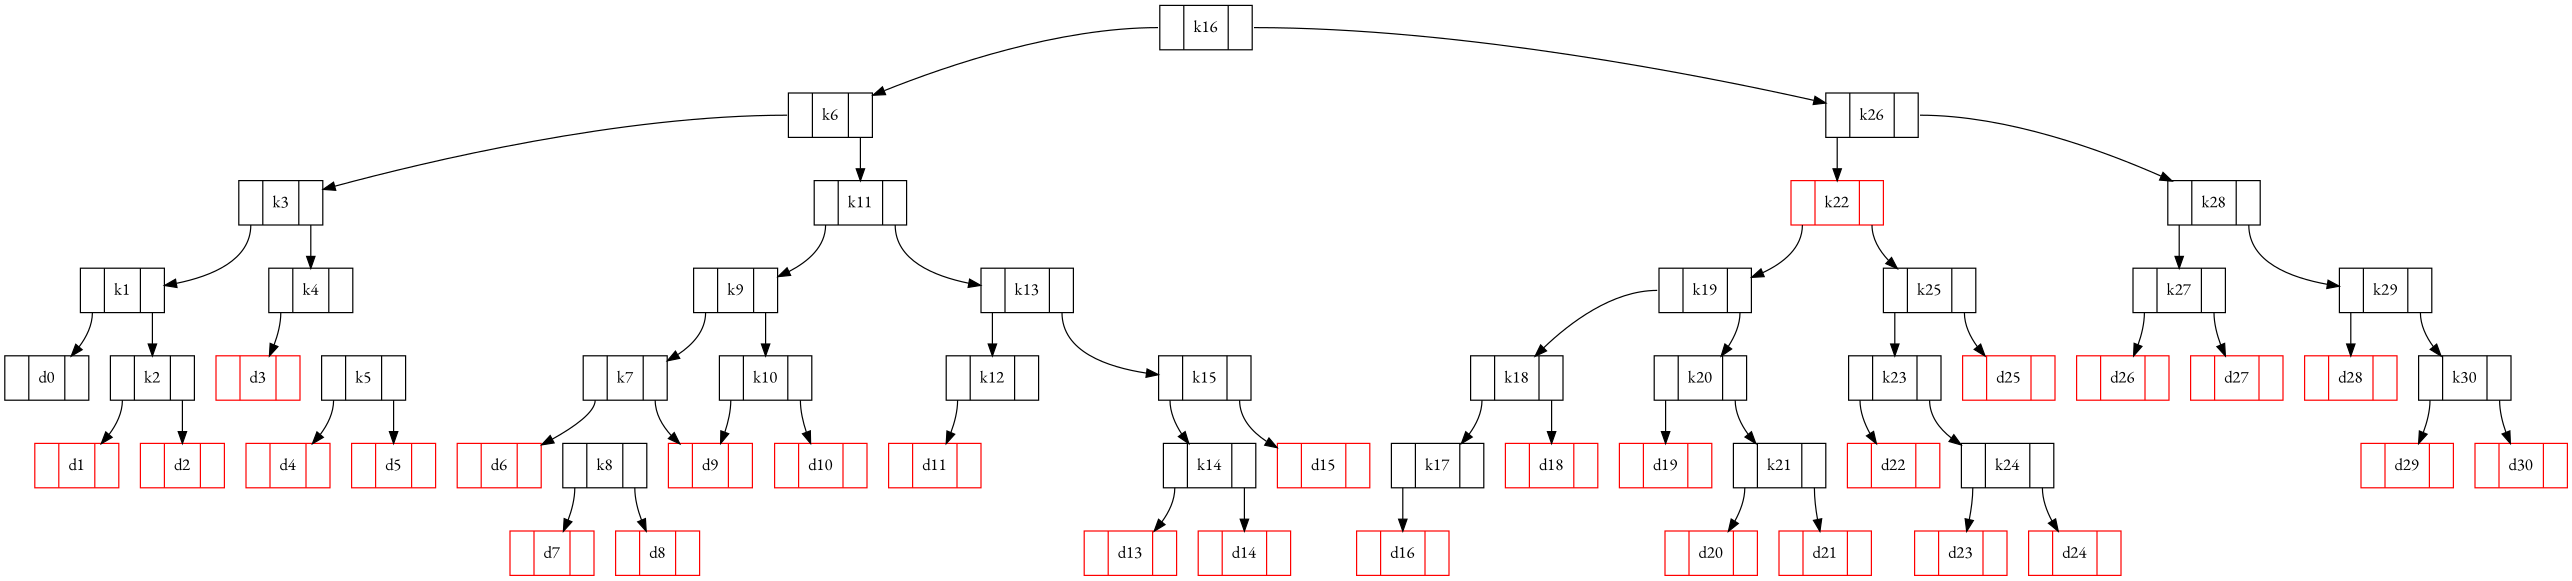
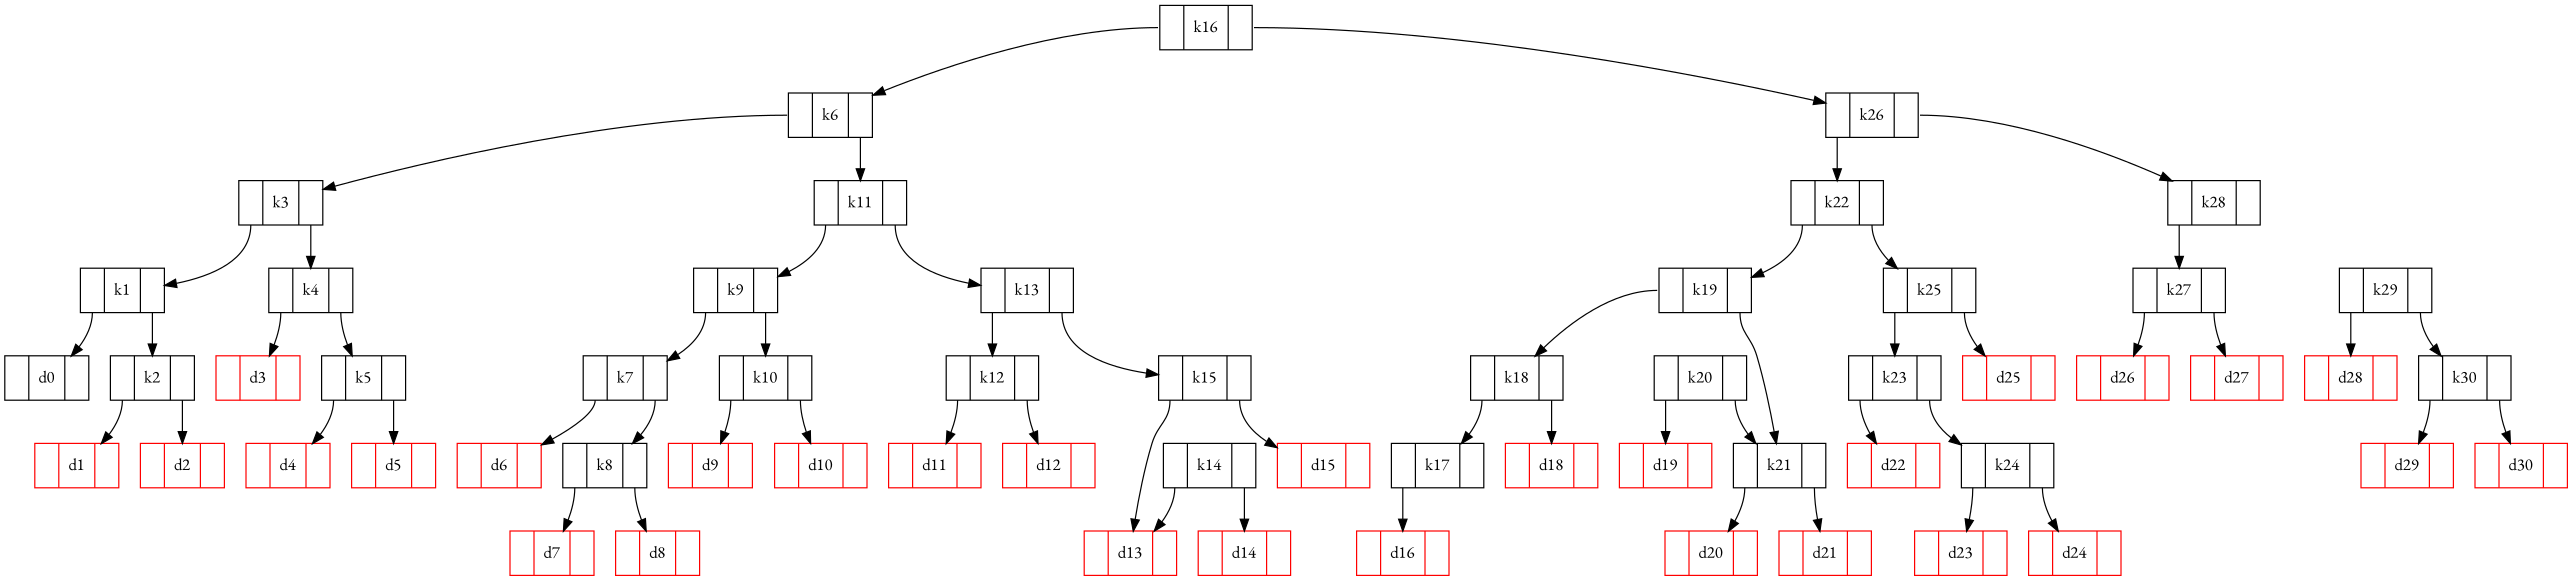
(1837, 203) -> (1837, 203)
(2277, 267) -> none
none -> (343, 329)
(1737, 330) -> (1761, 371)
(1173, 418) -> (1148, 458)
(660, 419) -> (651, 419)
none -> (1049, 466)
